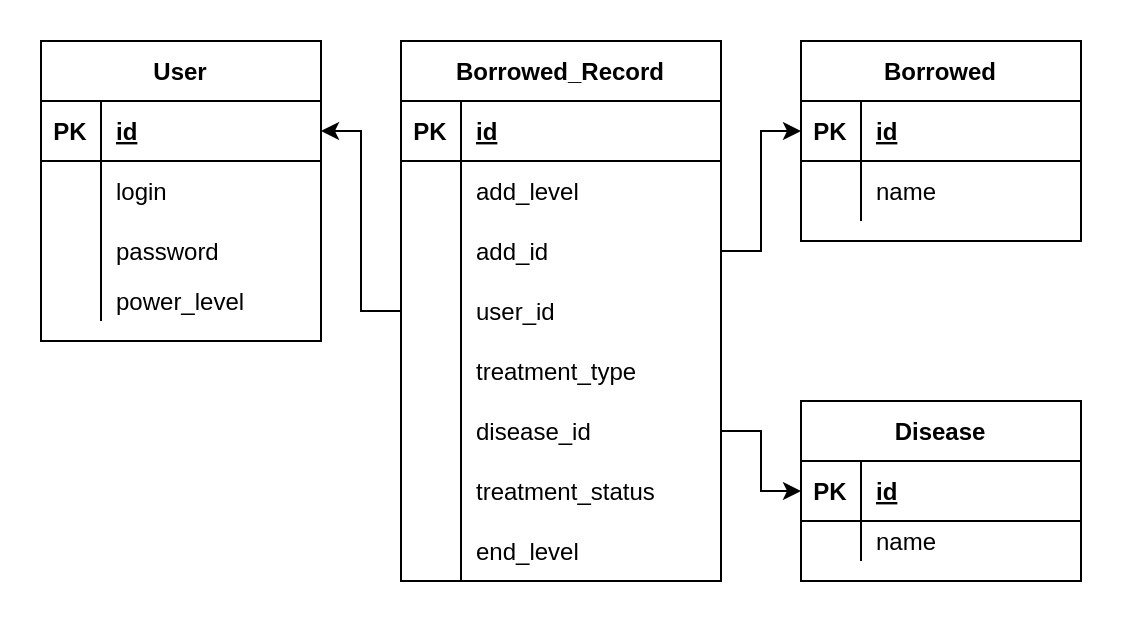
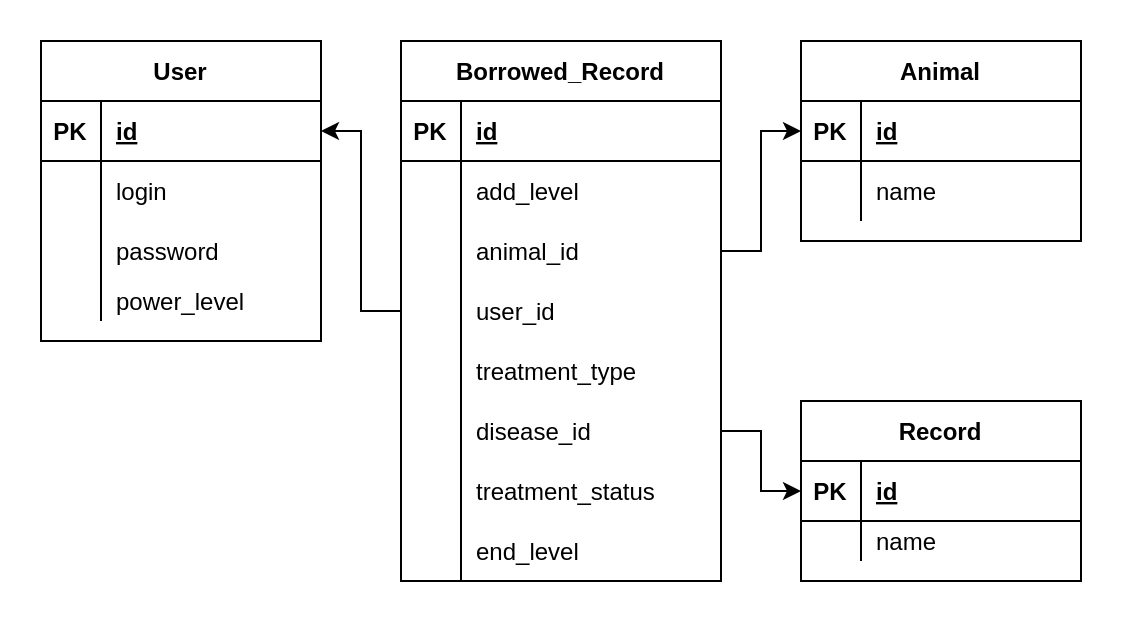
(940, 72) -> (940, 72)
(513, 252) -> (527, 252)
(940, 432) -> (940, 432)
